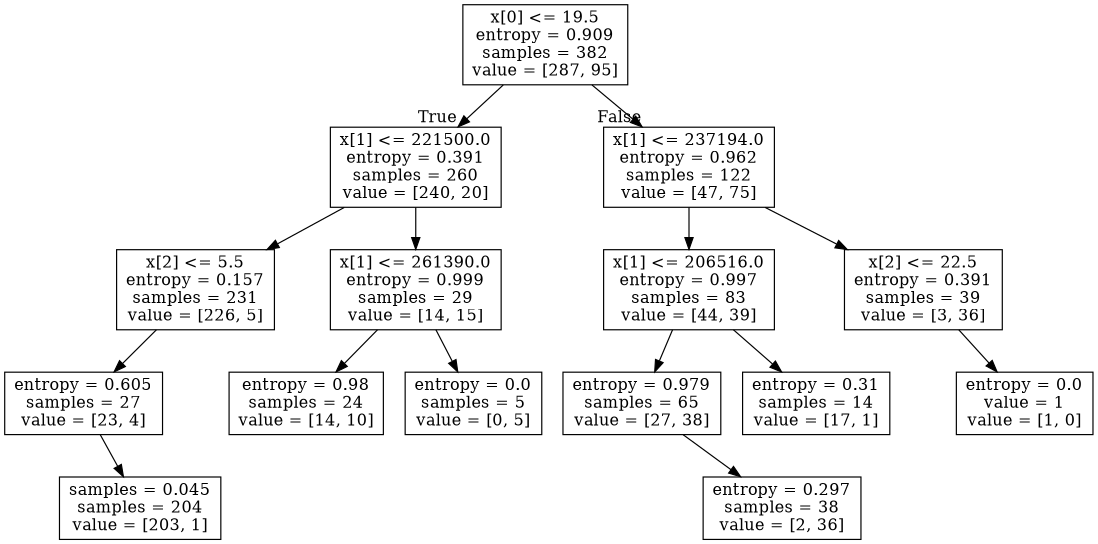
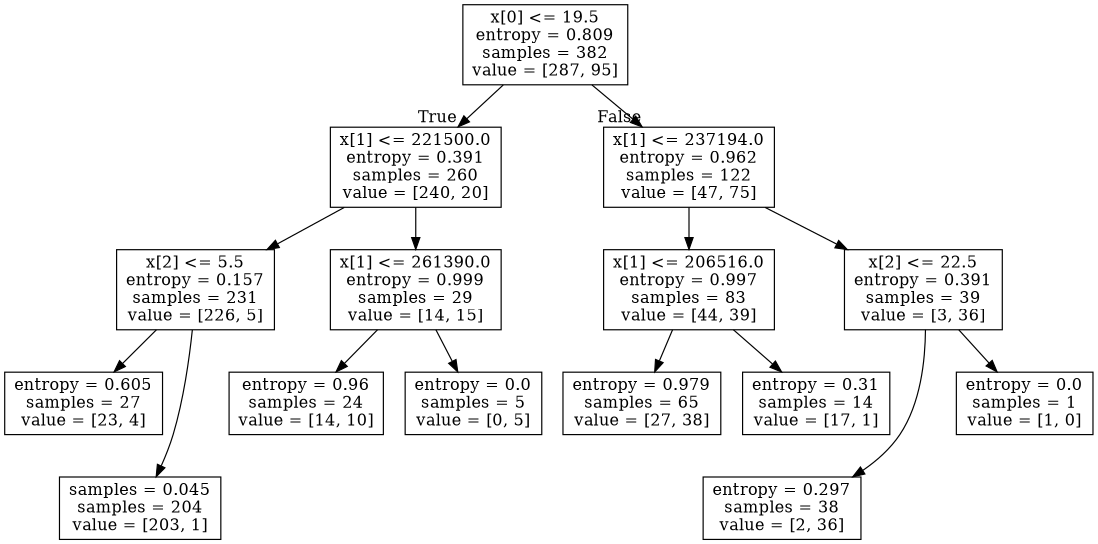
(545, 45) -> (545, 45)
(306, 403) -> (306, 403)
(1025, 403) -> (1025, 403)
(109, 450) -> (182, 399)
(707, 452) -> (913, 409)
